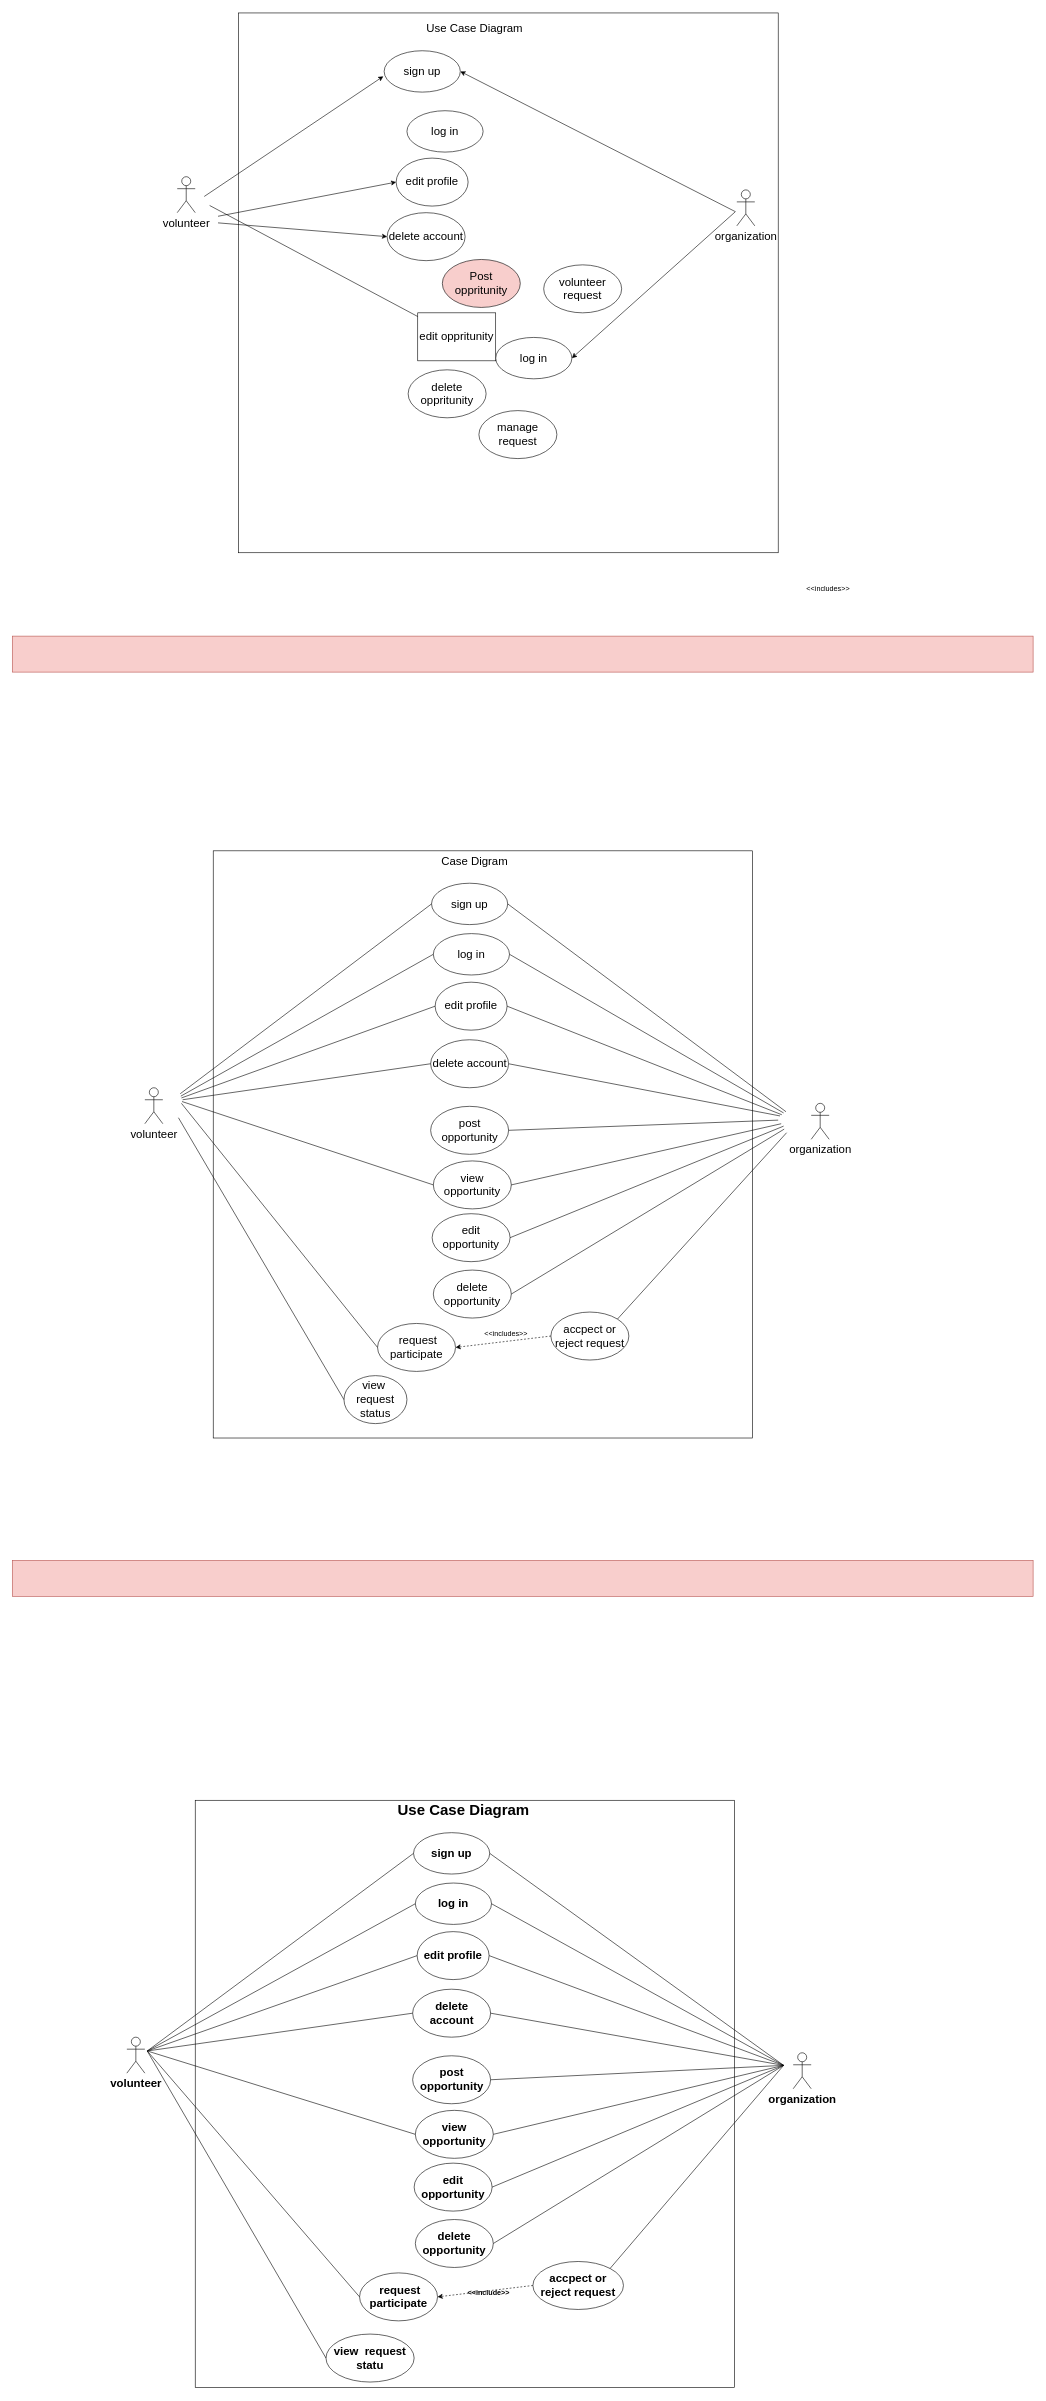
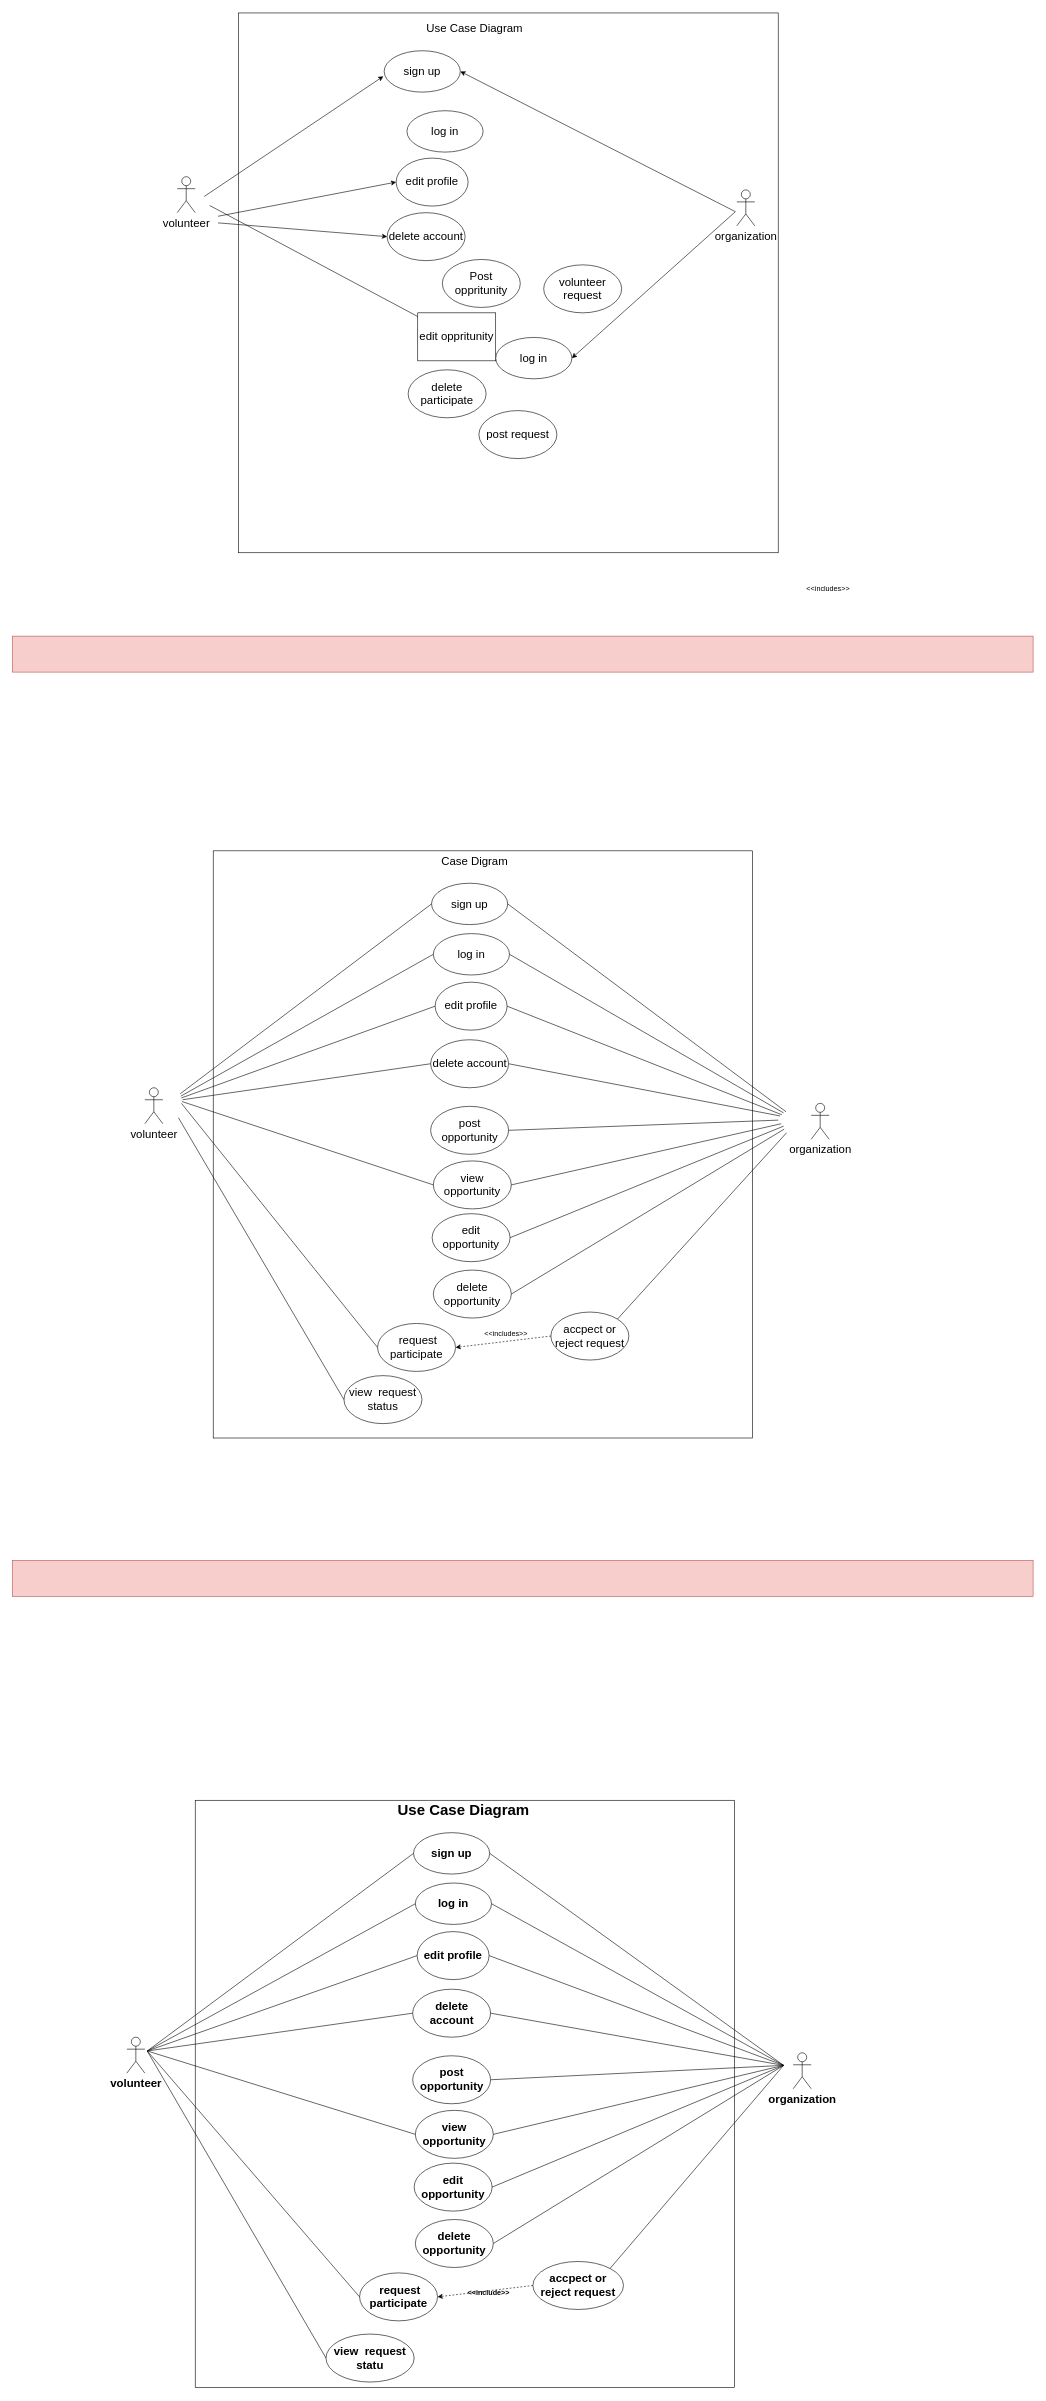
(482, 283) -> (482, 283)
(447, 393) -> (447, 393)
(518, 434) -> (518, 434)
(376, 1400) -> (383, 1400)
